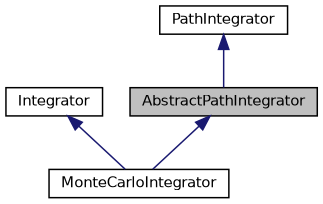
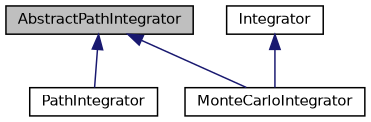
(224, 69) -> (96, 69)
